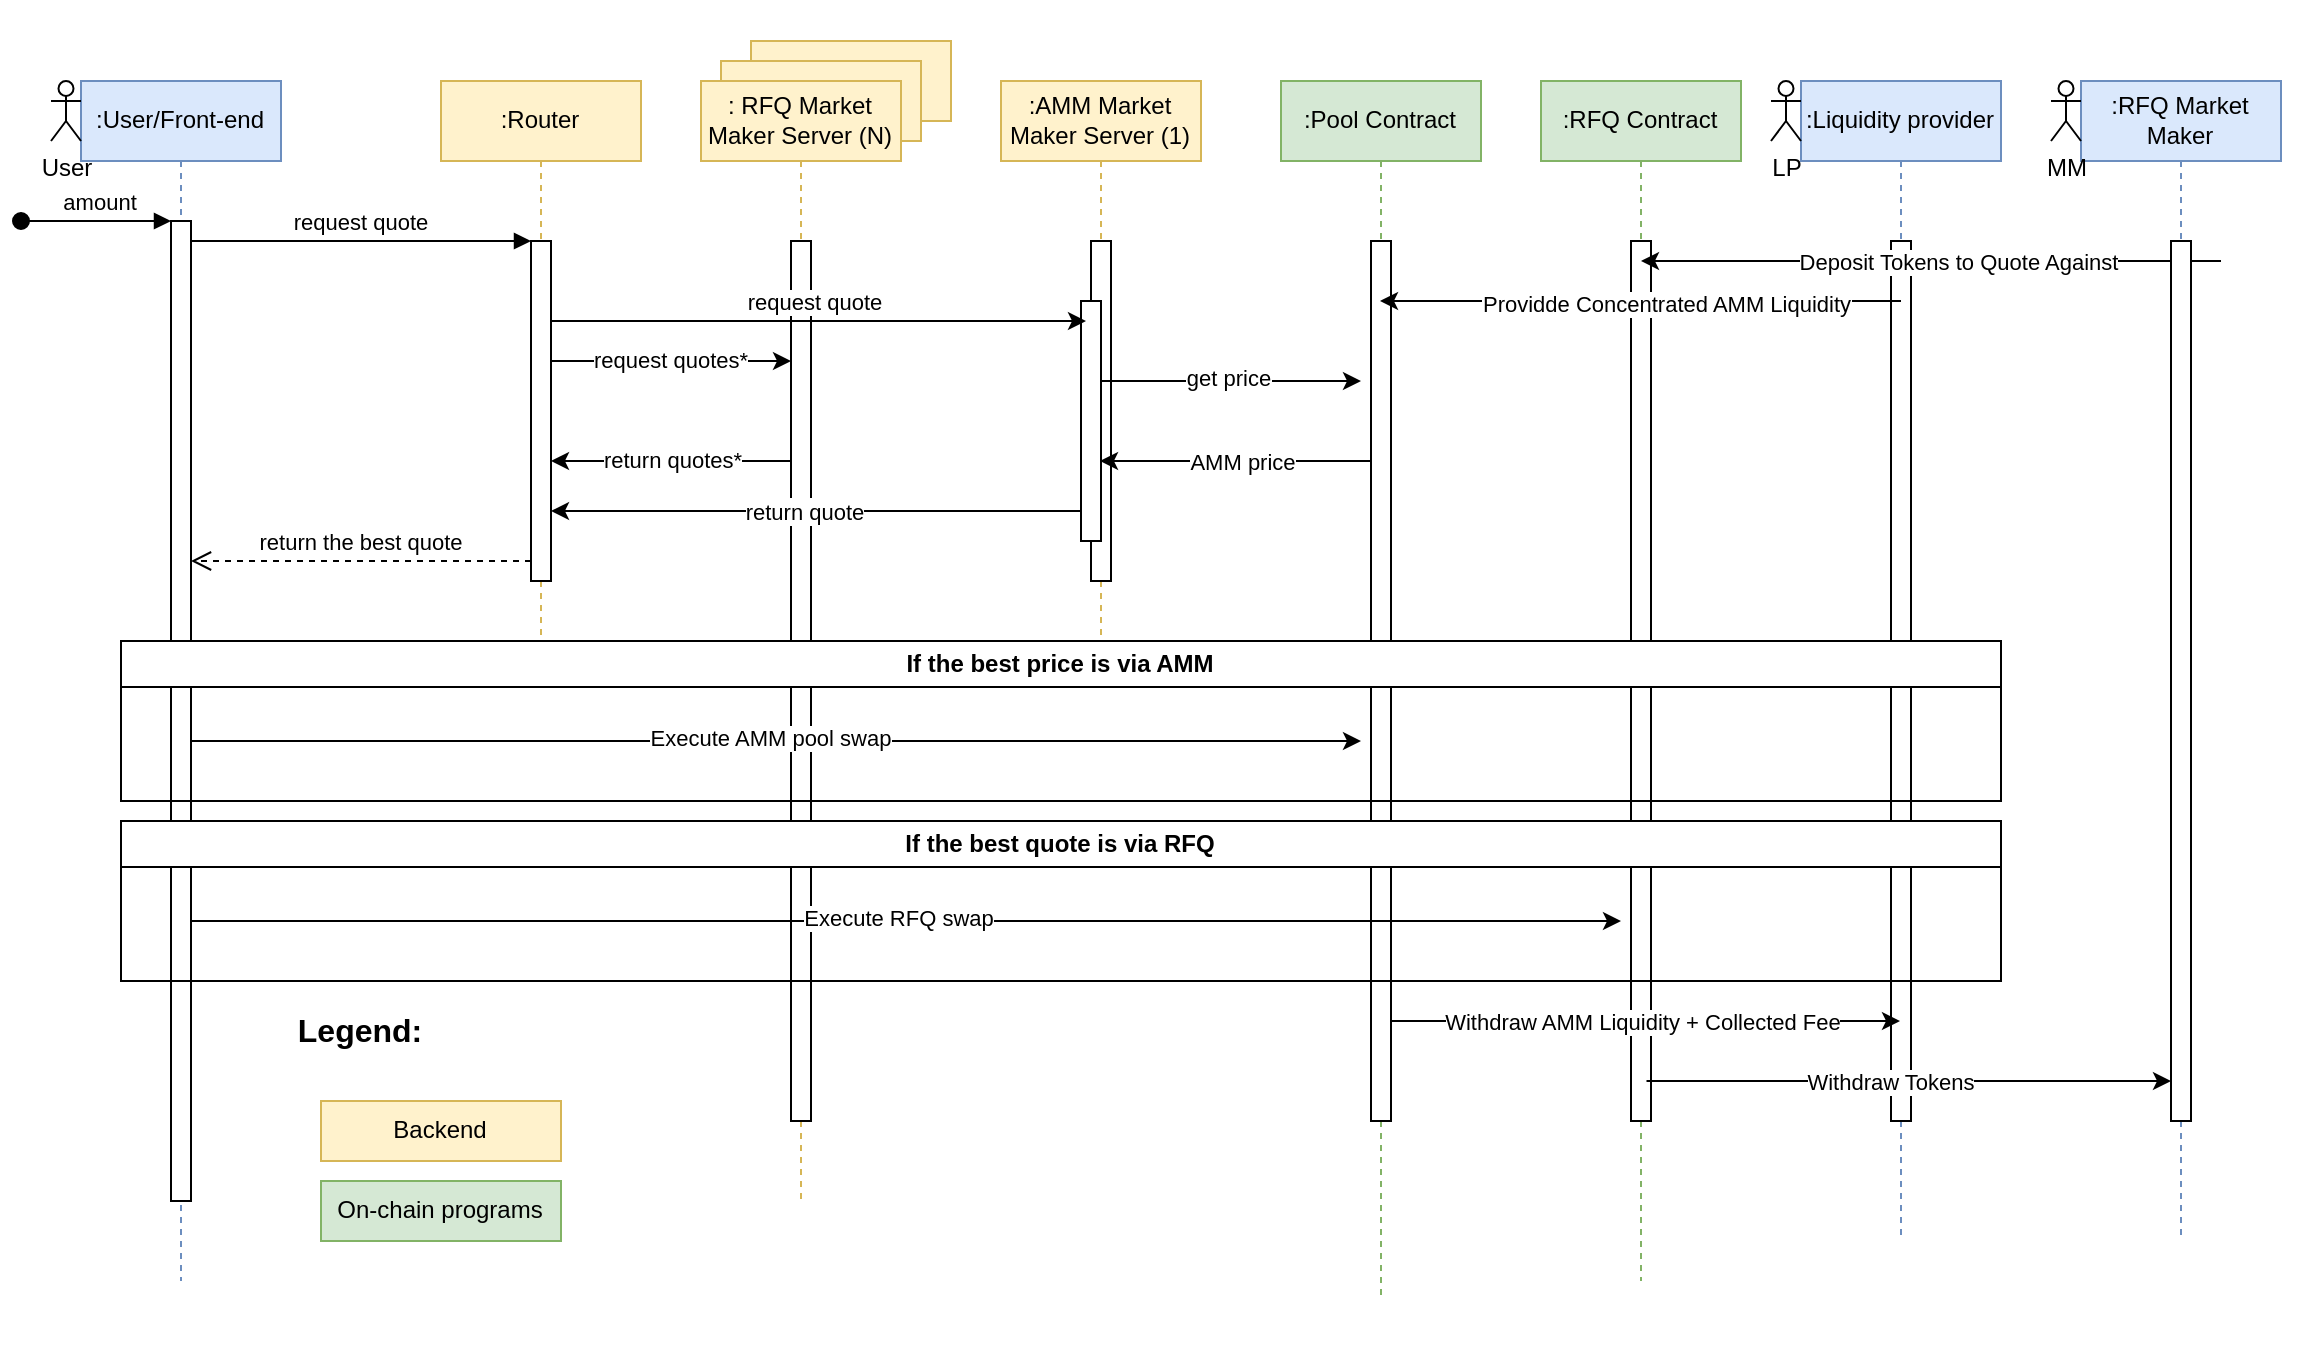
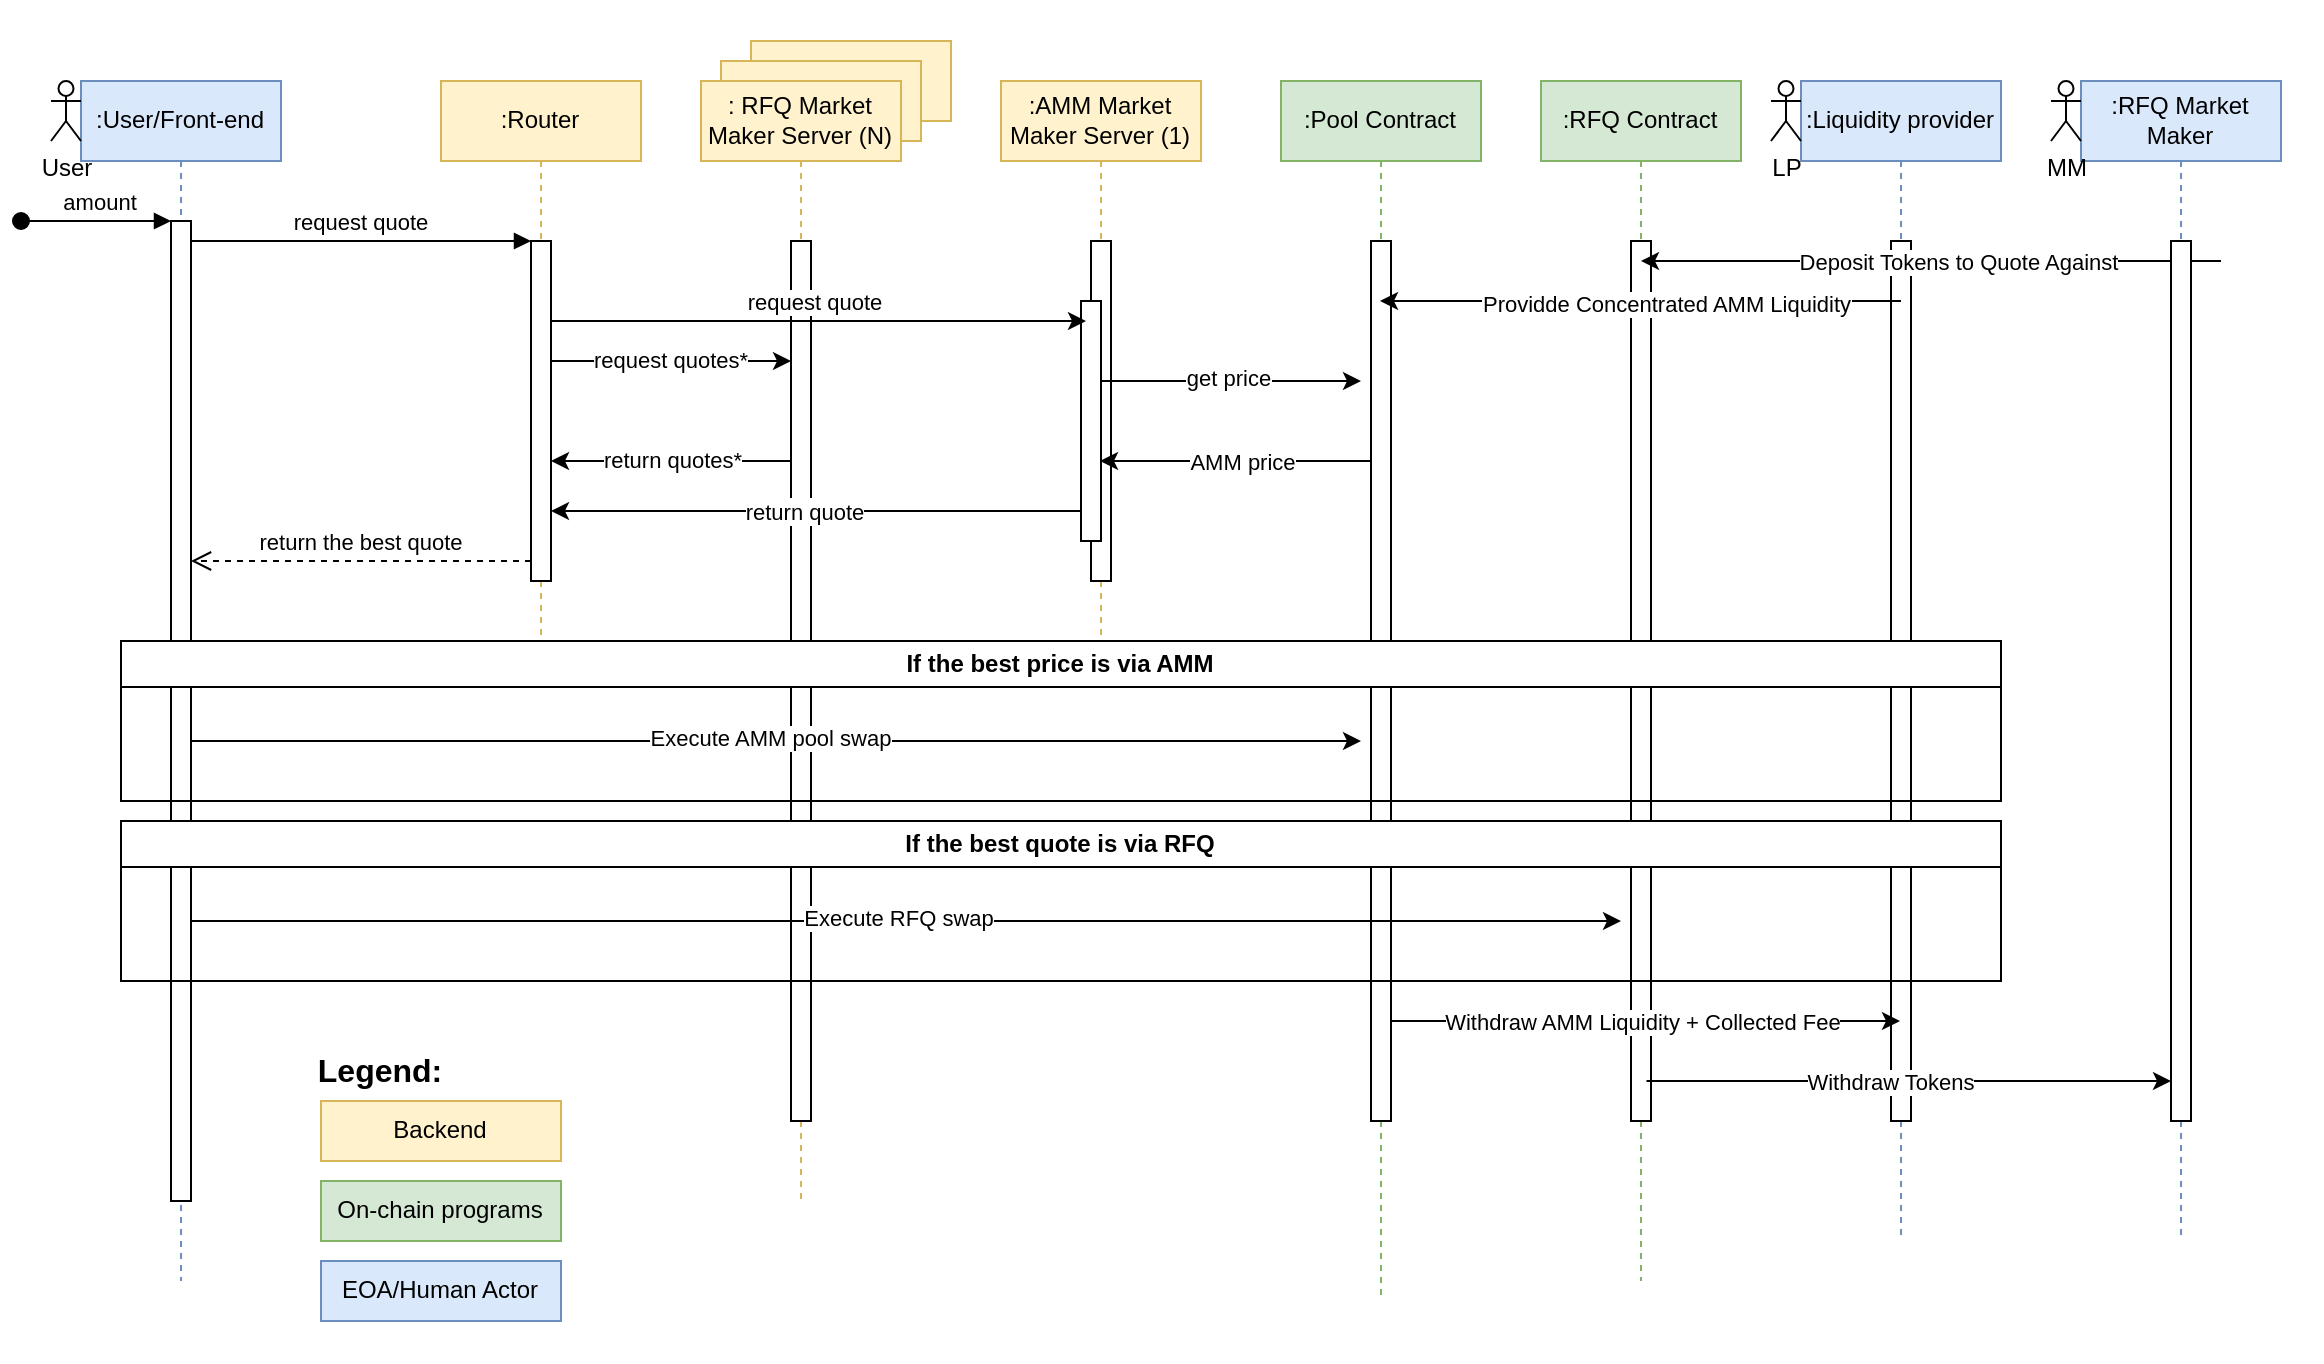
(361, 1031) -> (381, 1071)
none -> (441, 1291)
